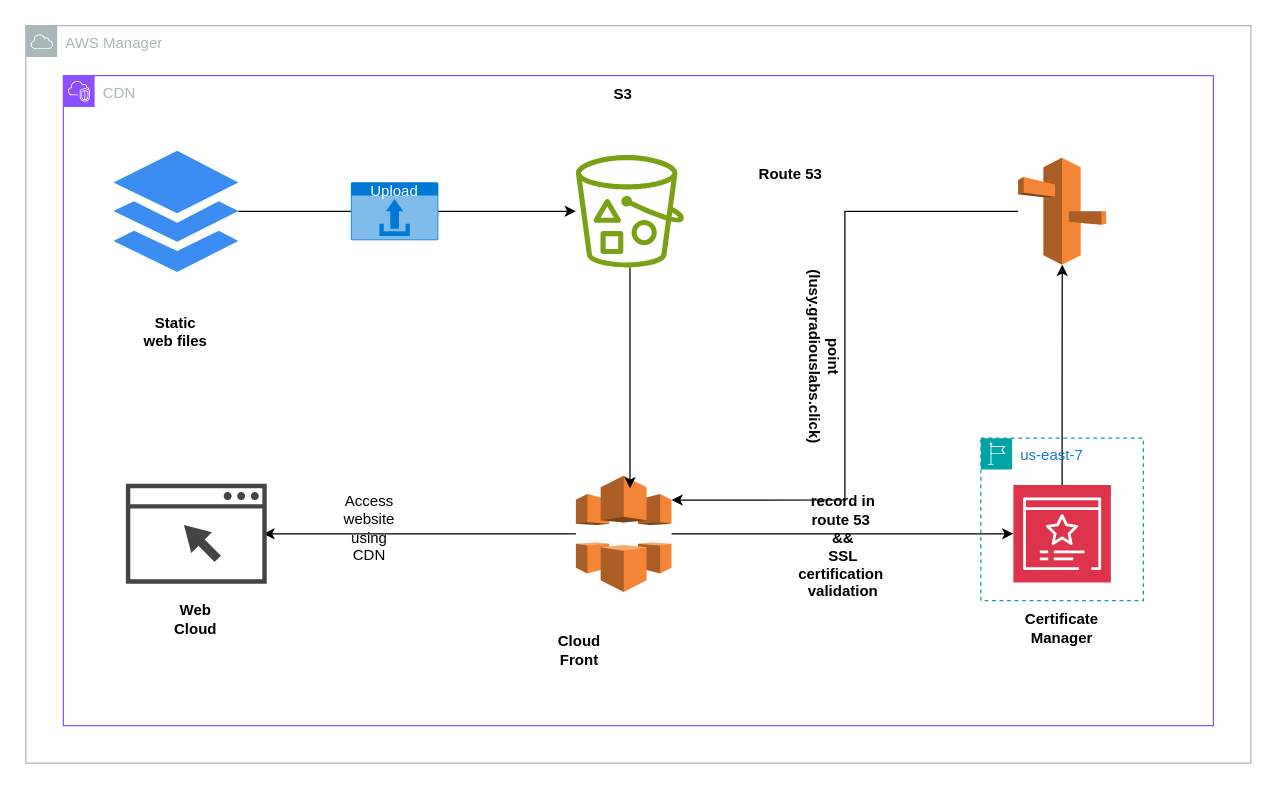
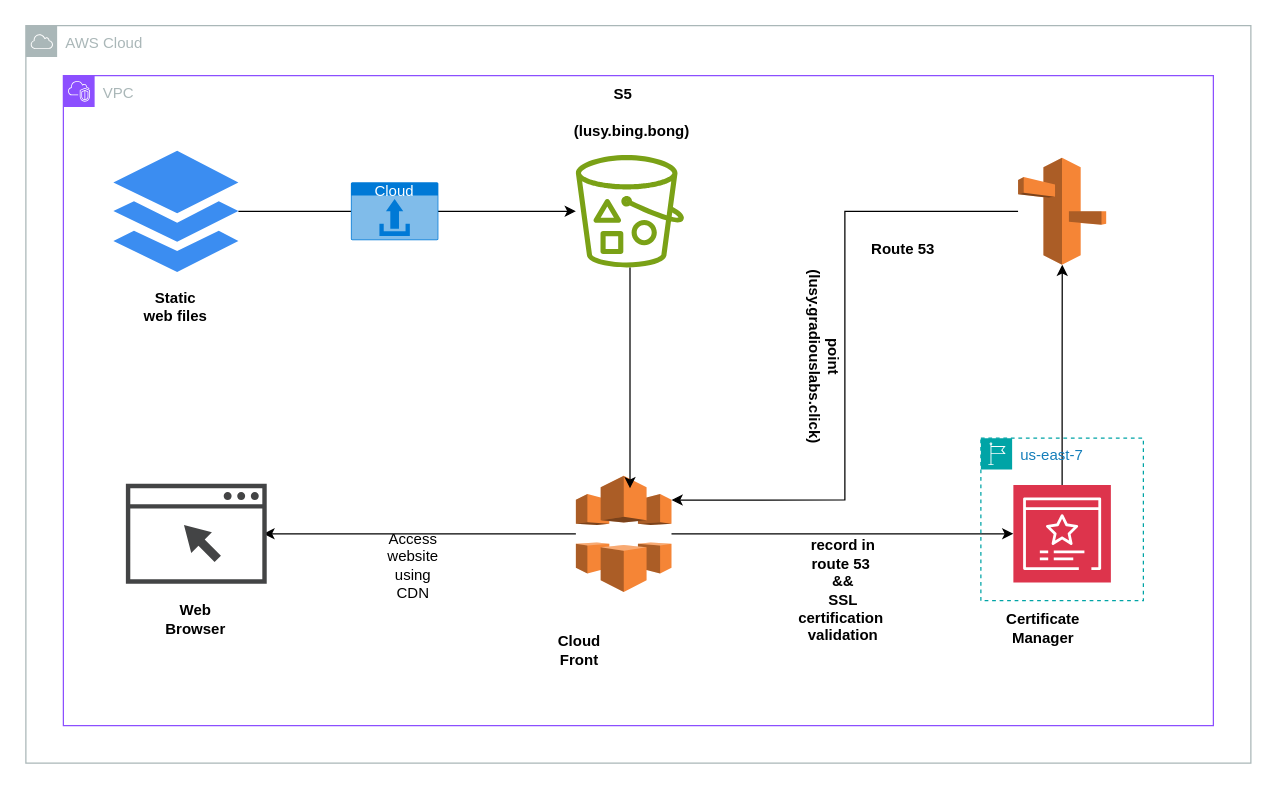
(110, 43) -> (100, 43)
(116, 93) -> (116, 93)
(623, 94) -> (623, 94)
none -> (632, 132)
(790, 174) -> (903, 249)
(394, 192) -> (394, 192)
(176, 332) -> (176, 307)
(369, 528) -> (413, 565)
(843, 547) -> (843, 591)
(196, 619) -> (196, 619)
(1062, 628) -> (1043, 628)
